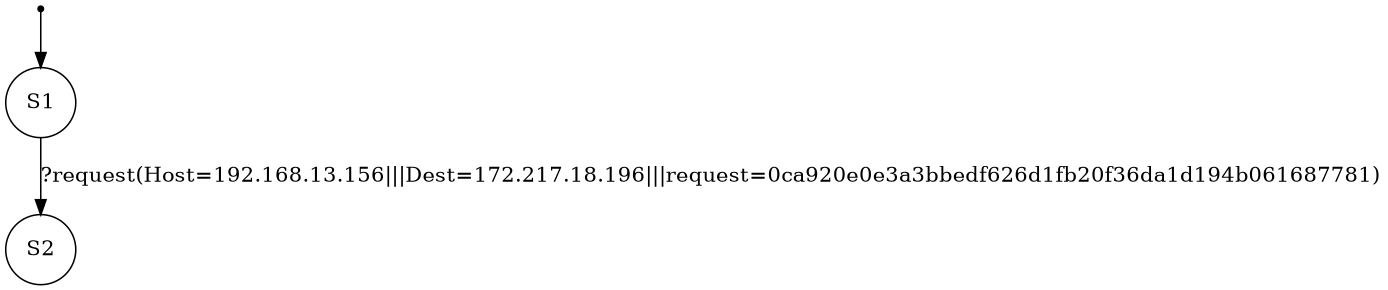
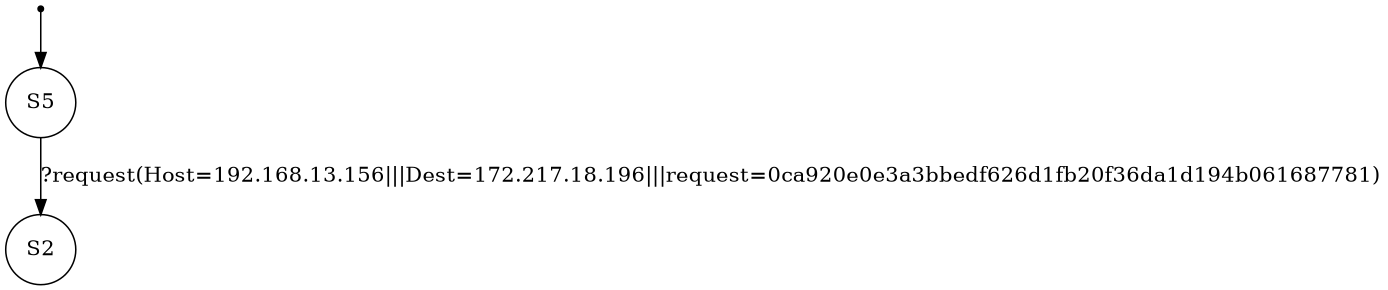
(41, 103) -> (41, 103)
